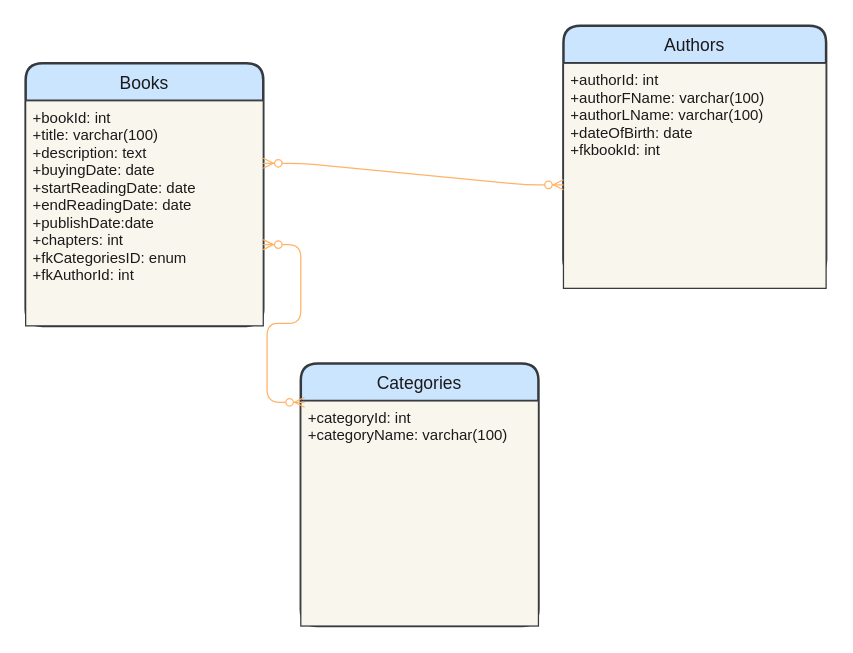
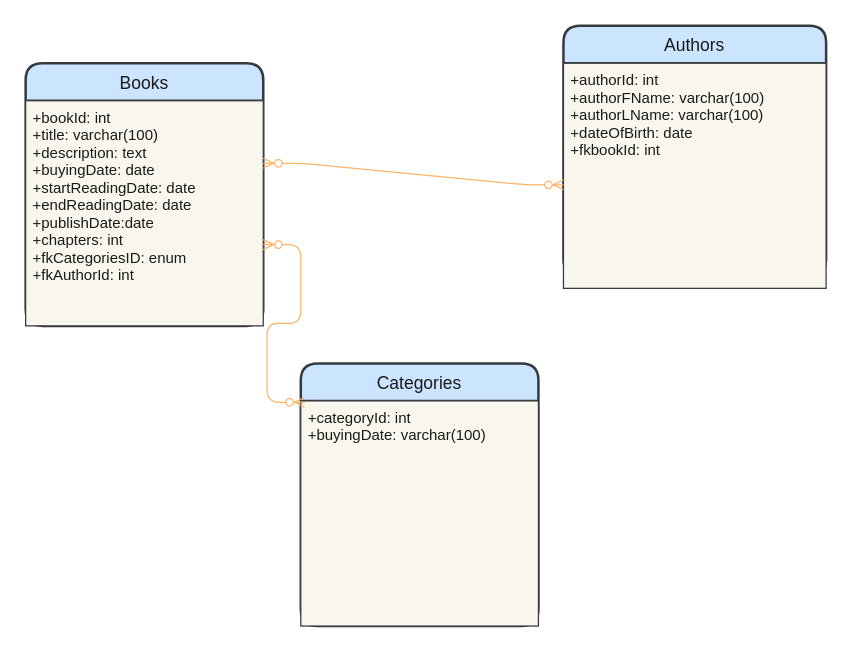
(369, 418) -> (369, 418)
